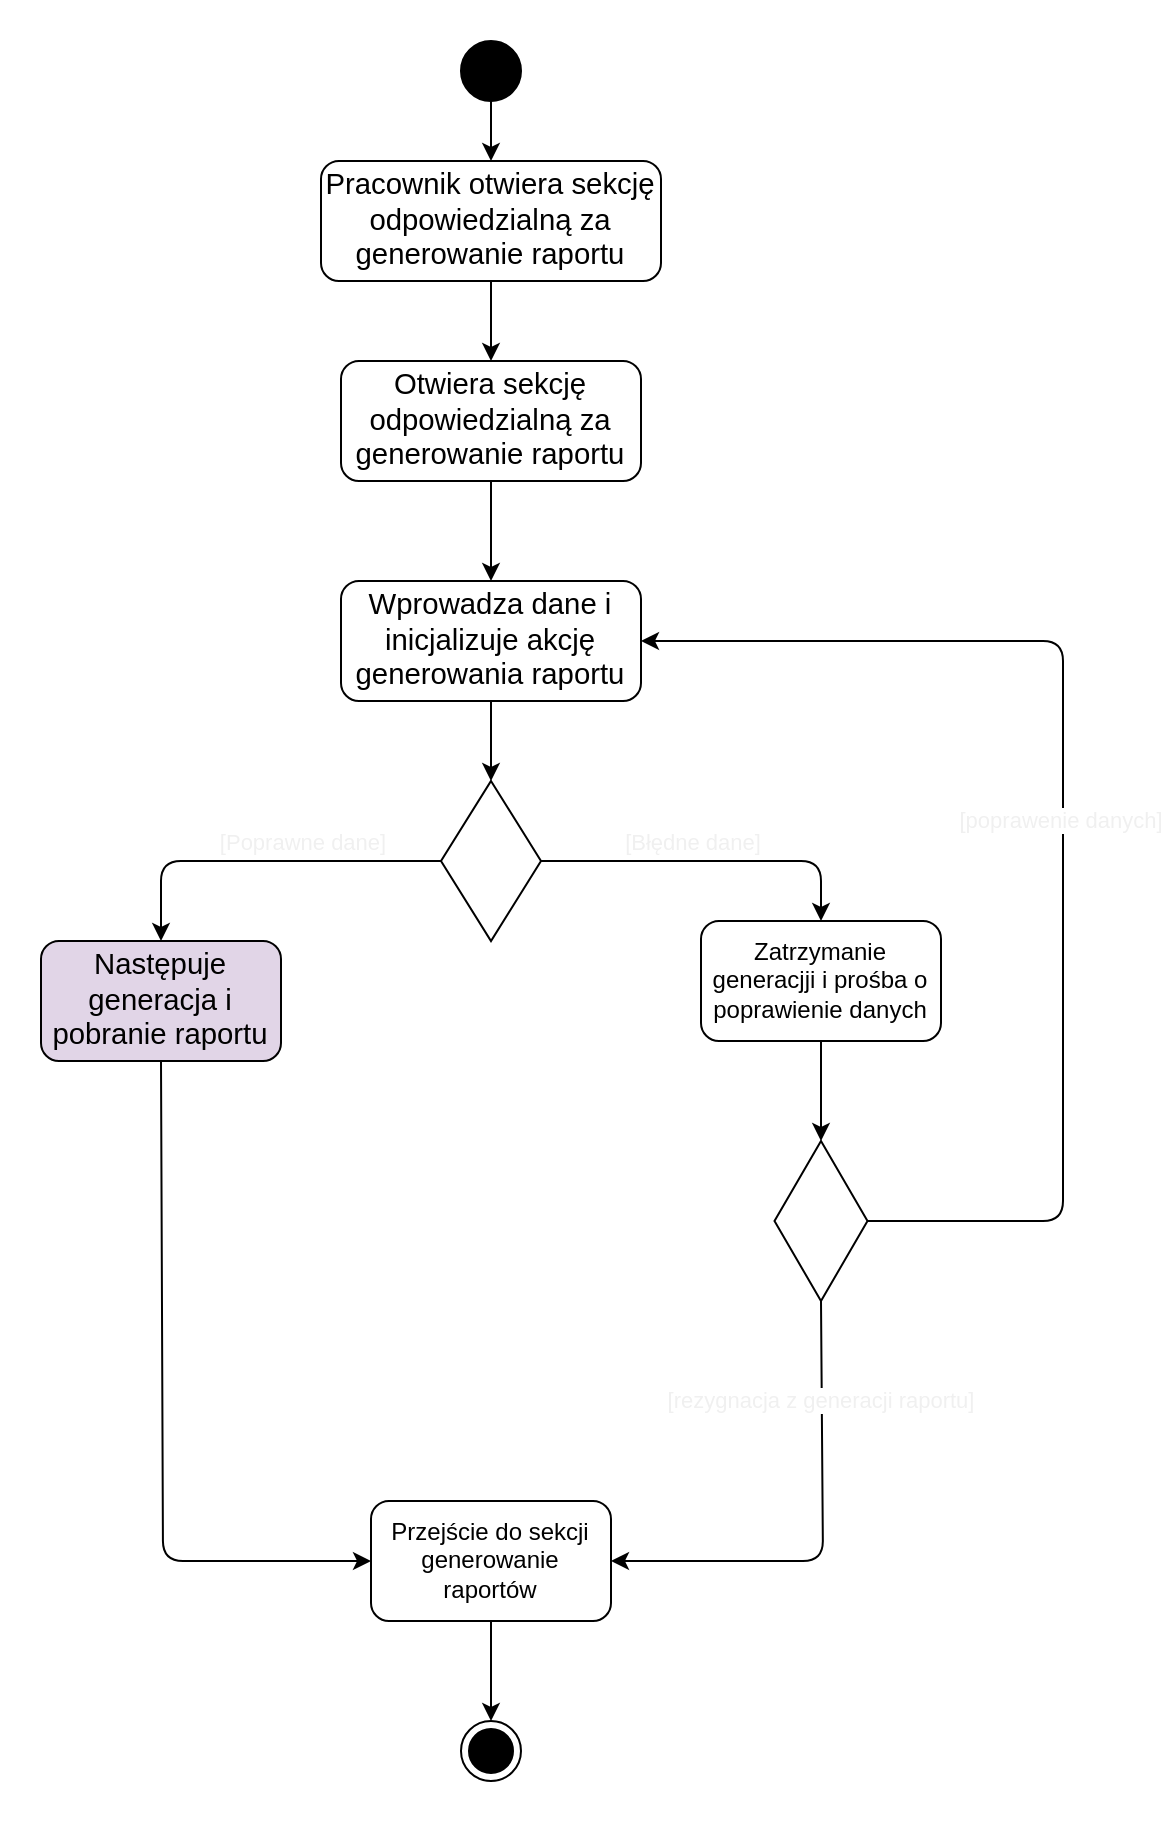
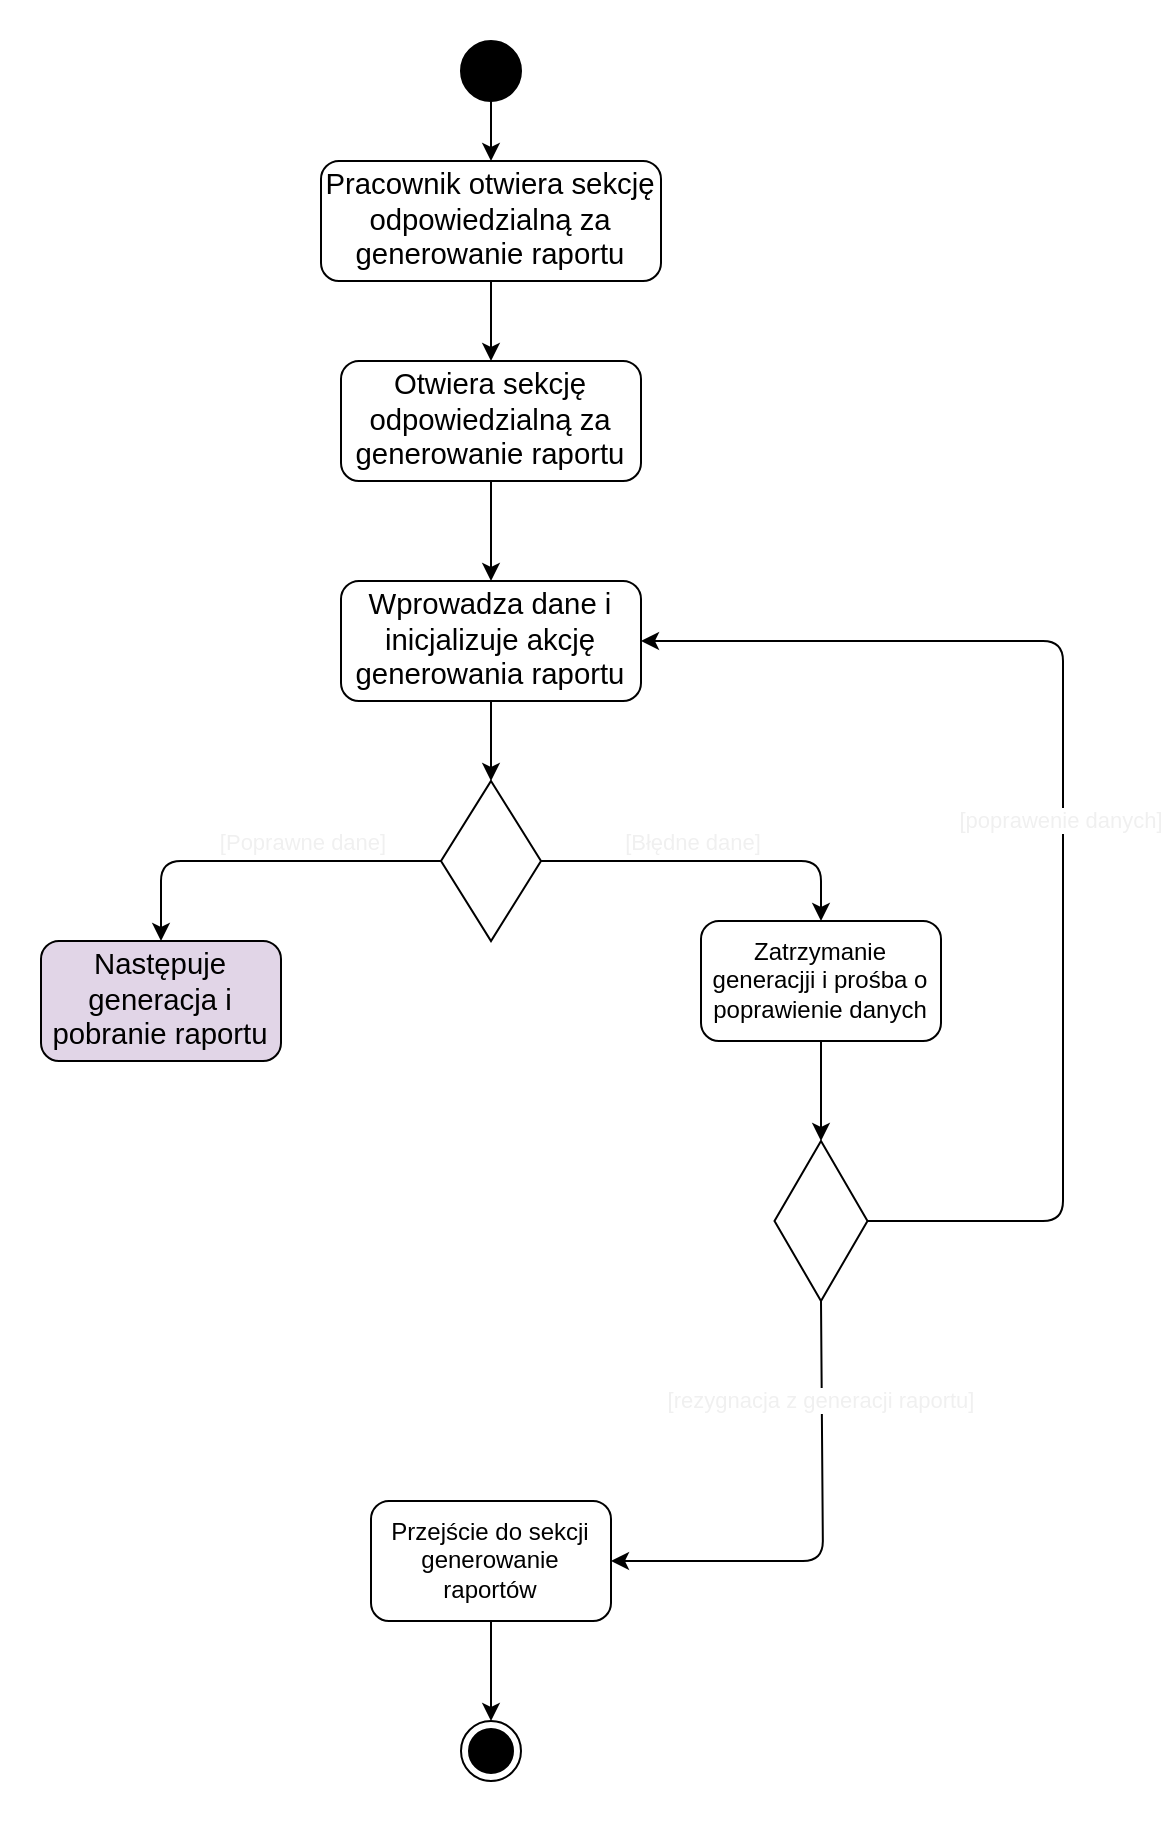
(162, 1401) -> none
